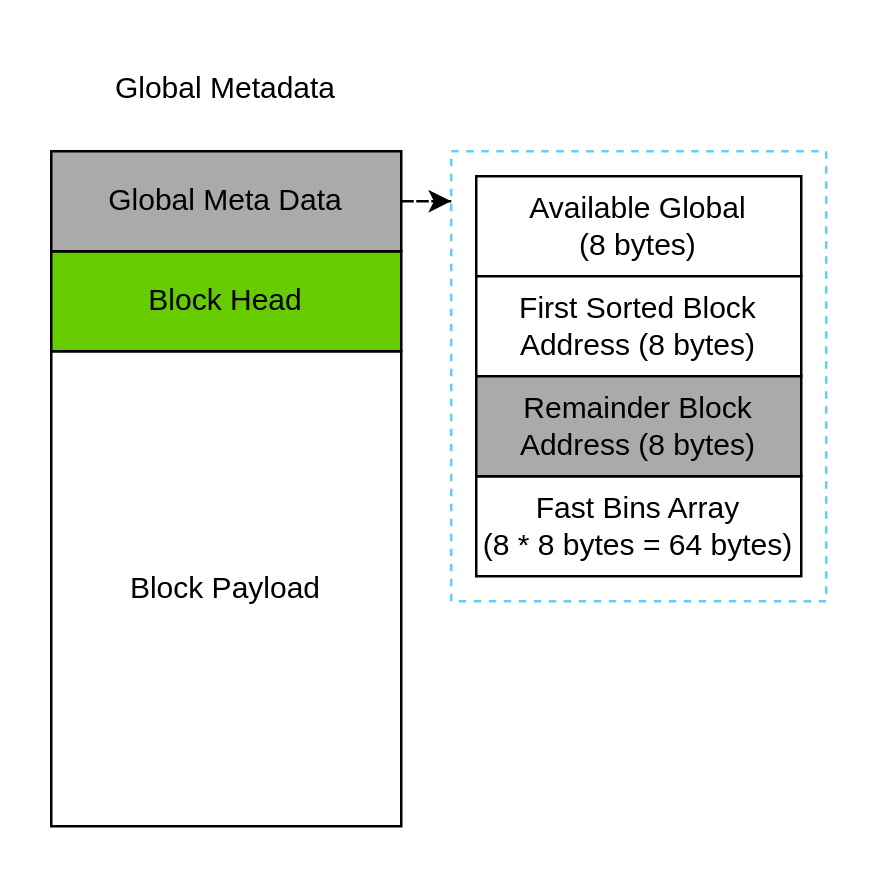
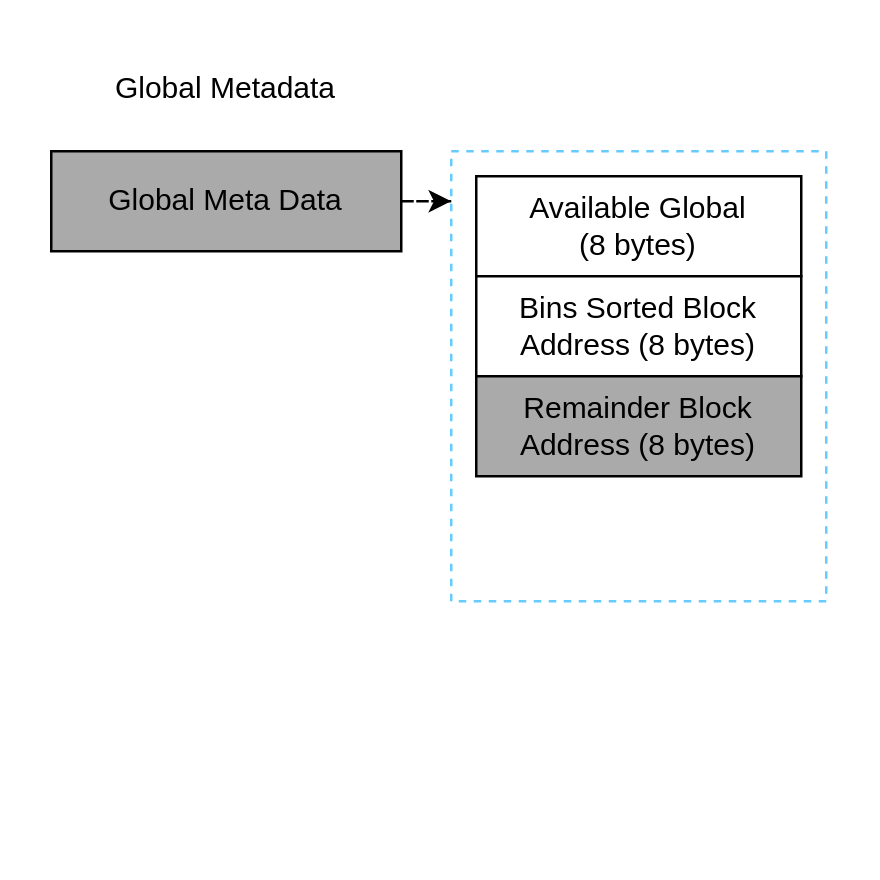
(226, 301) -> none
(639, 326) -> (639, 326)
(639, 526) -> none
(226, 589) -> none
